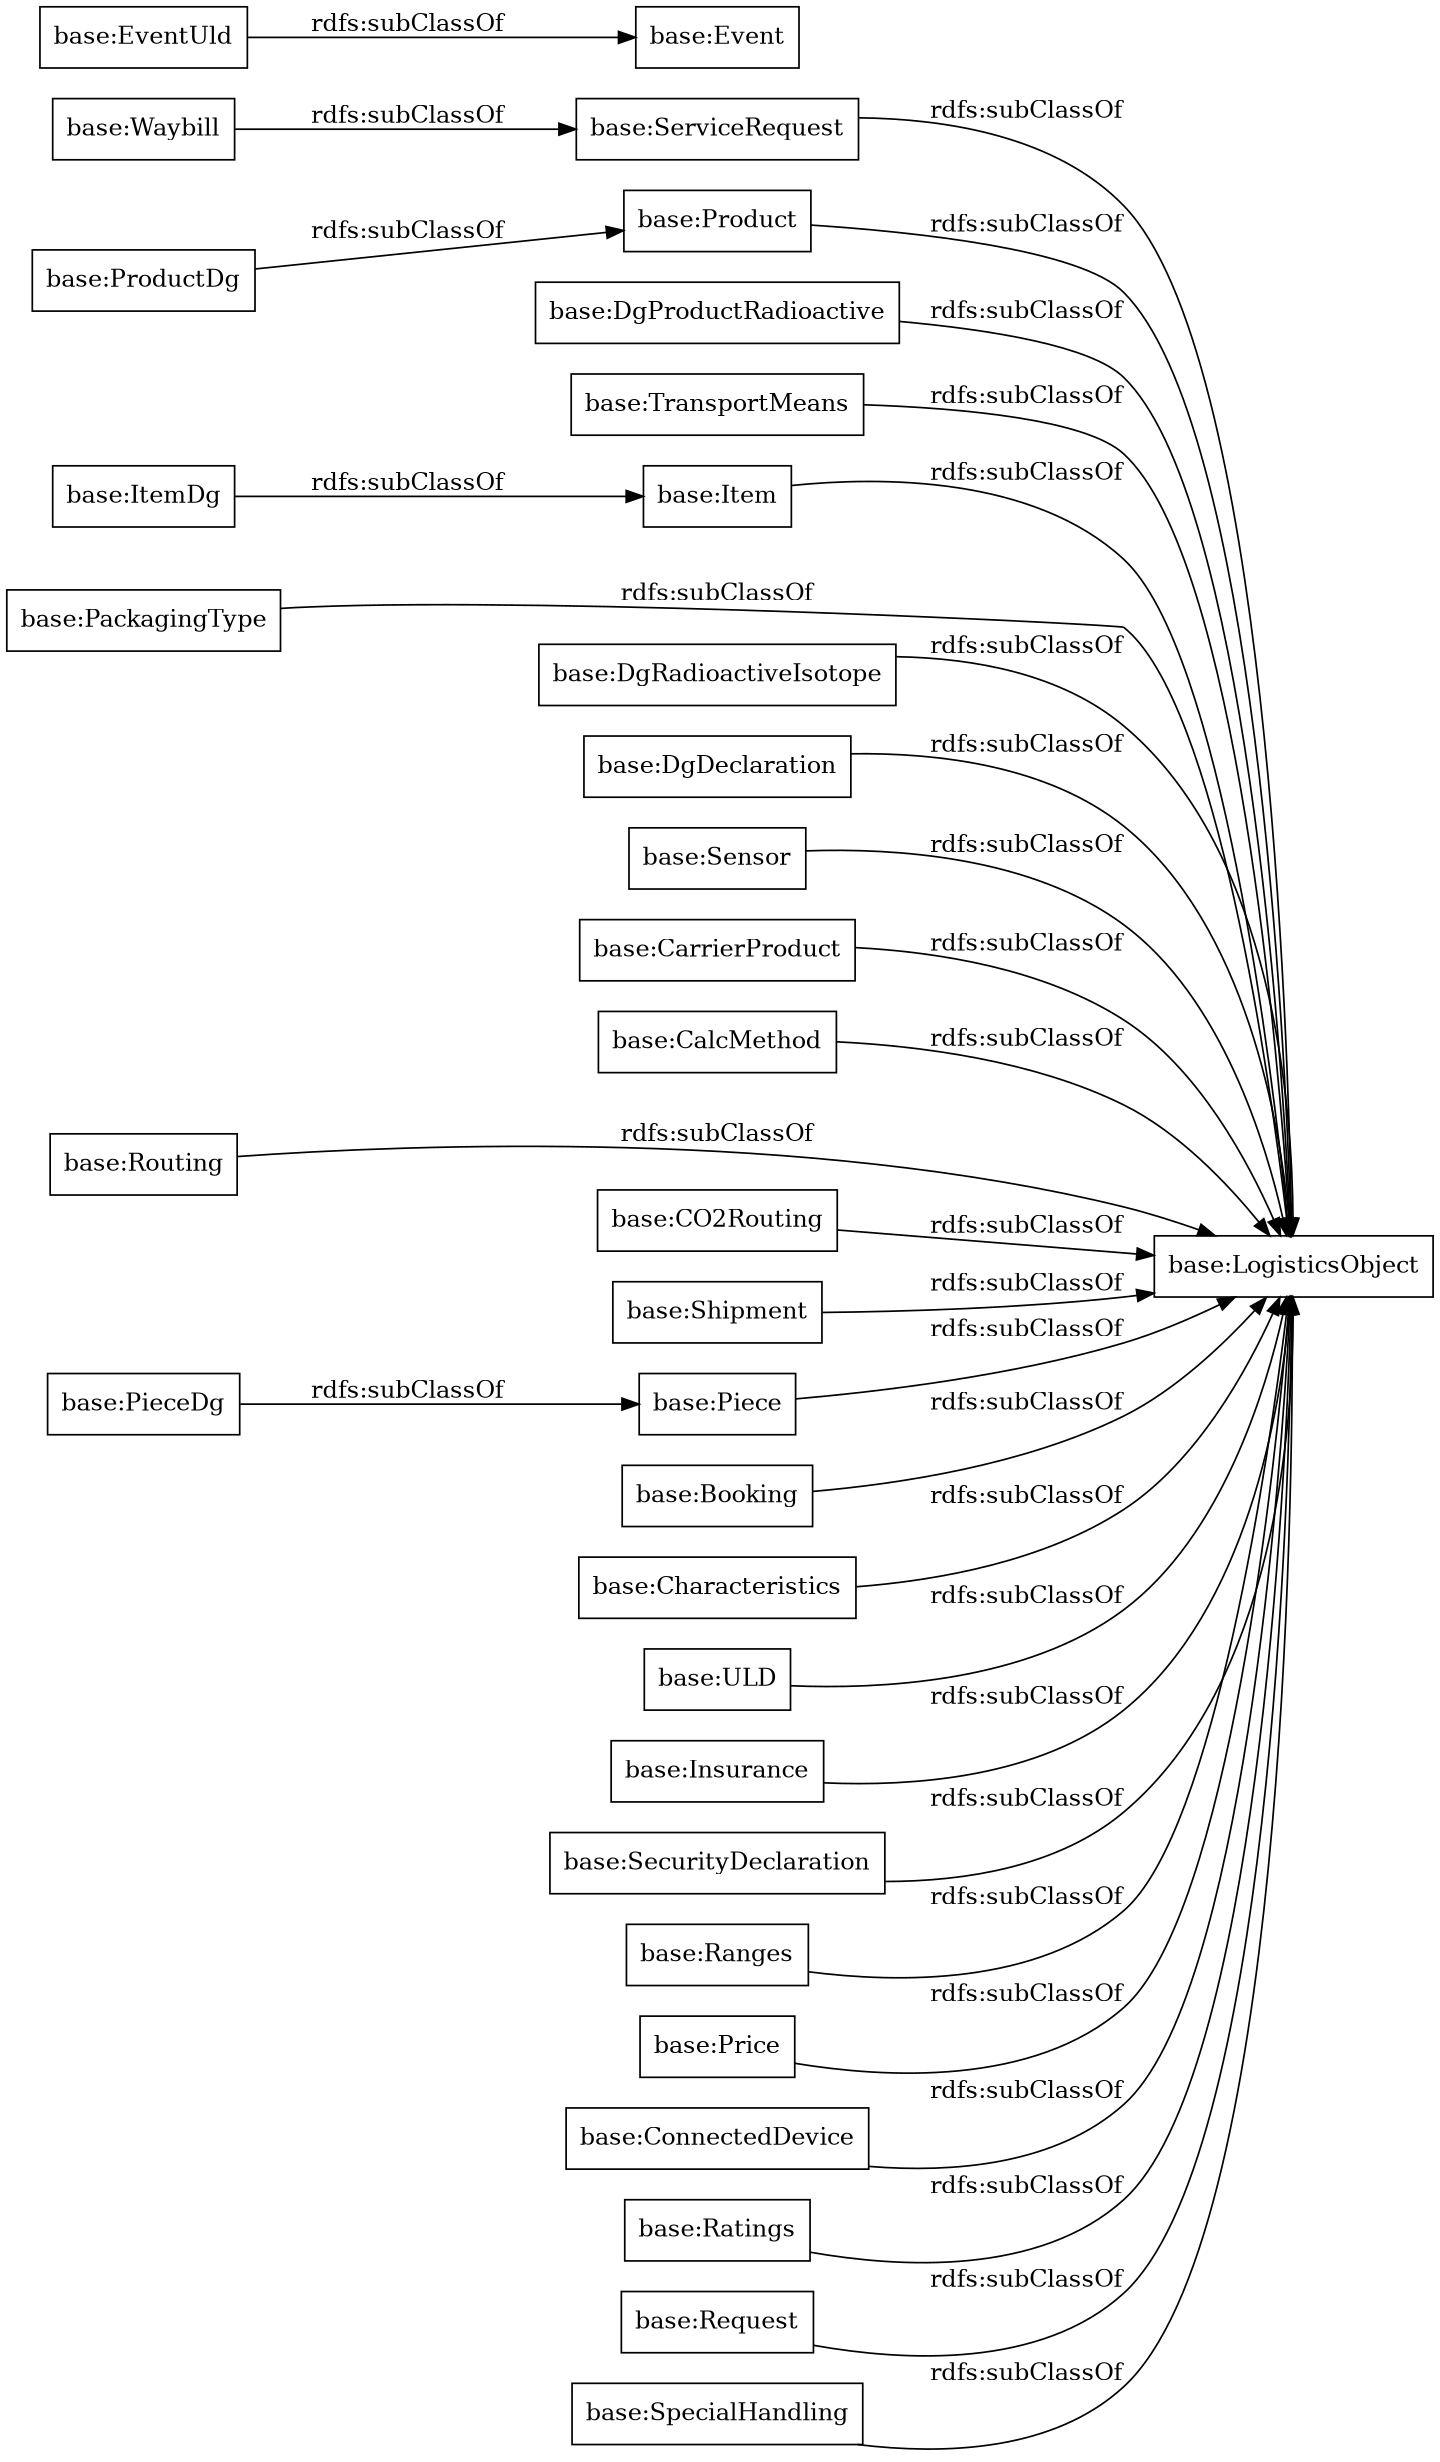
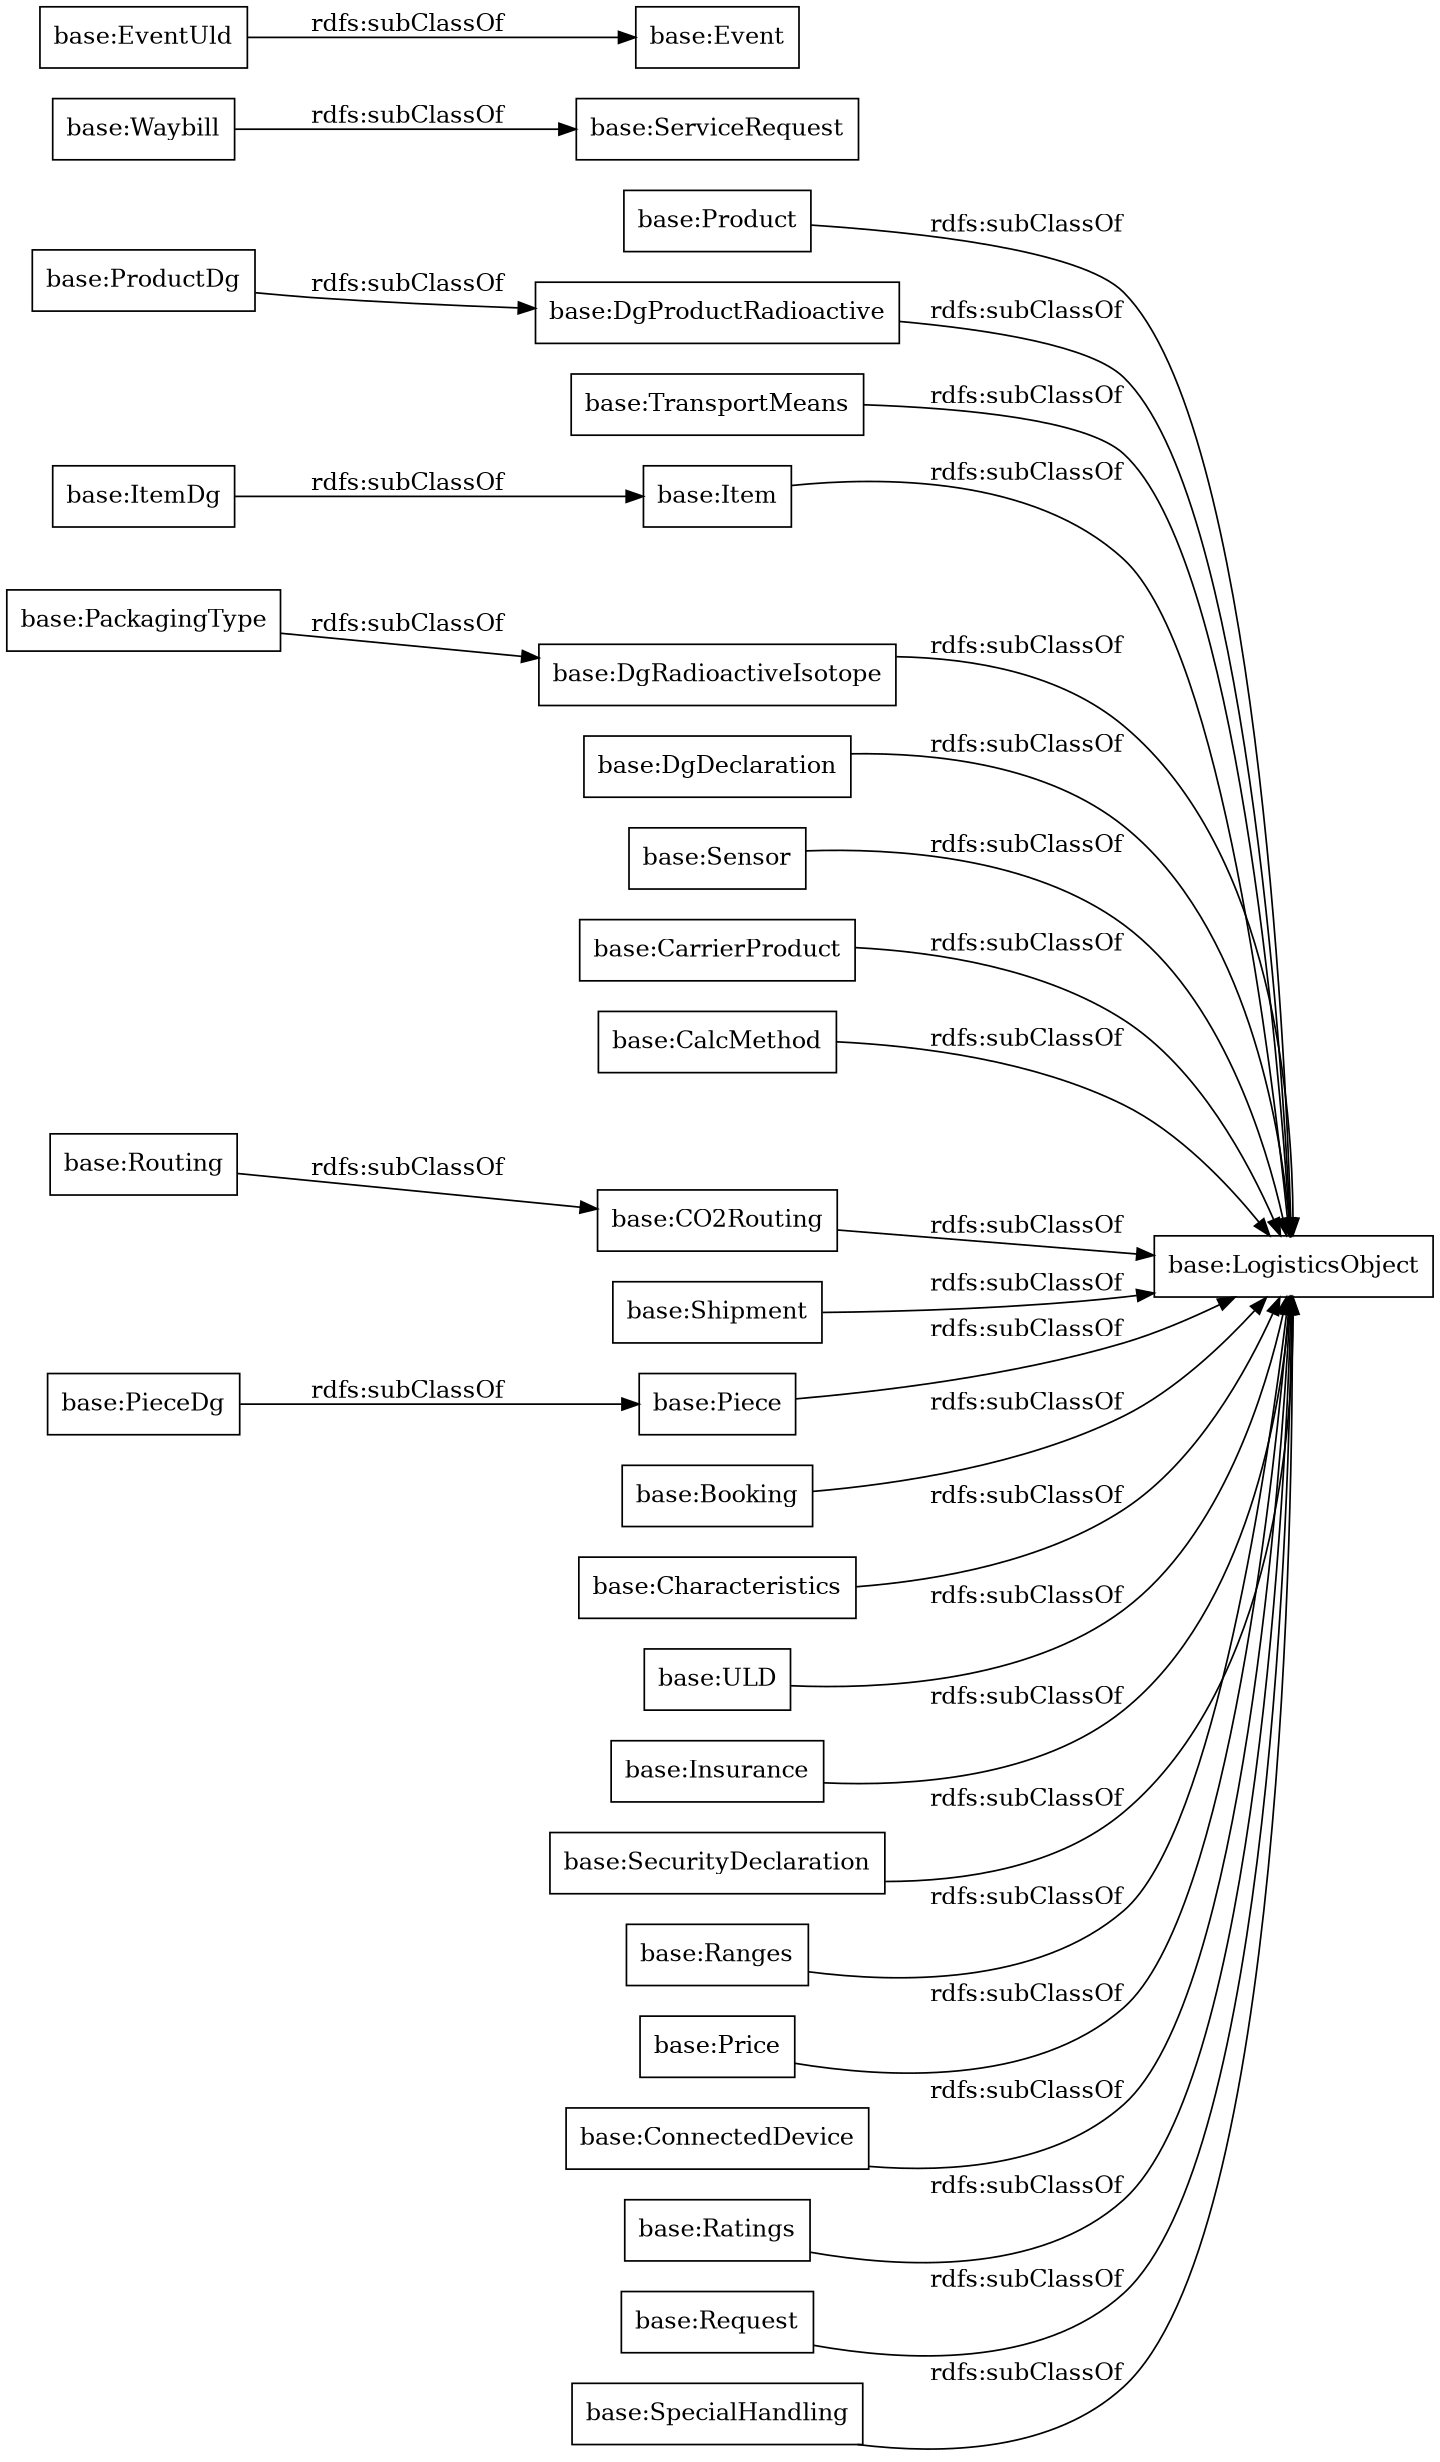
(431, 251) -> (387, 302)
(1241, 559) -> none
(1012, 621) -> (401, 645)
(722, 1152) -> (409, 1190)
